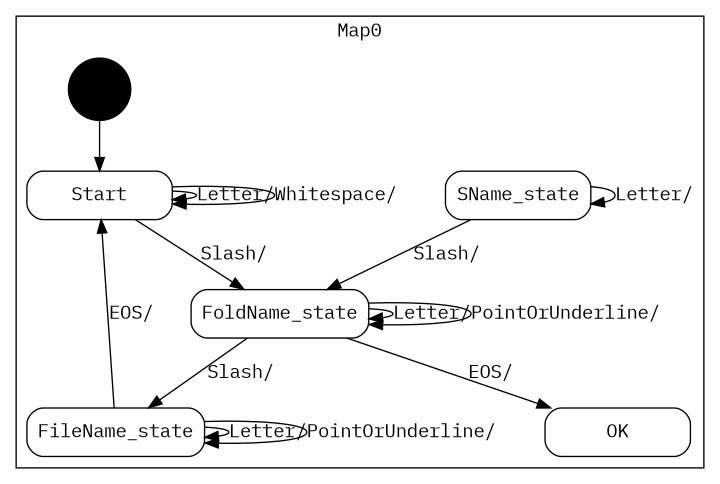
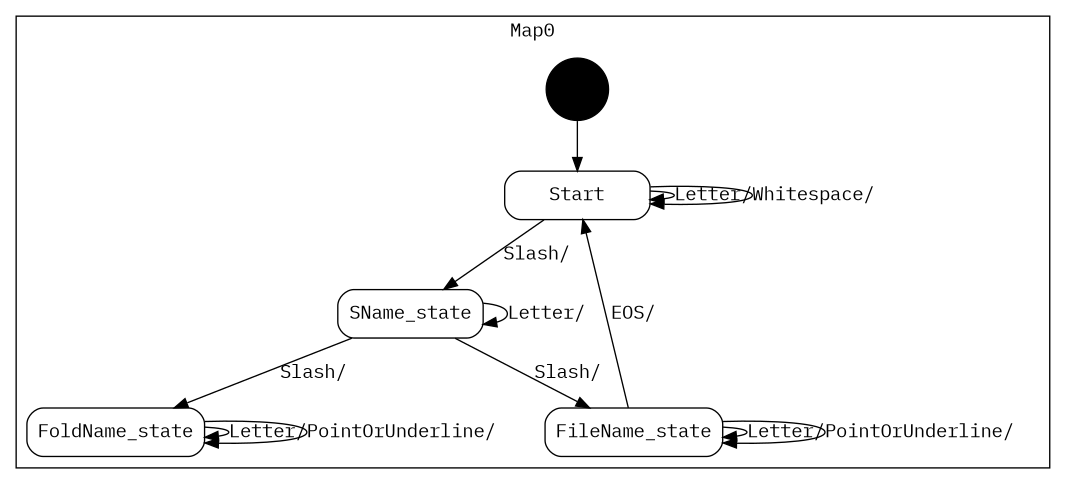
(184, 251) -> (499, 251)
(203, 369) -> (516, 370)
(618, 432) -> none
